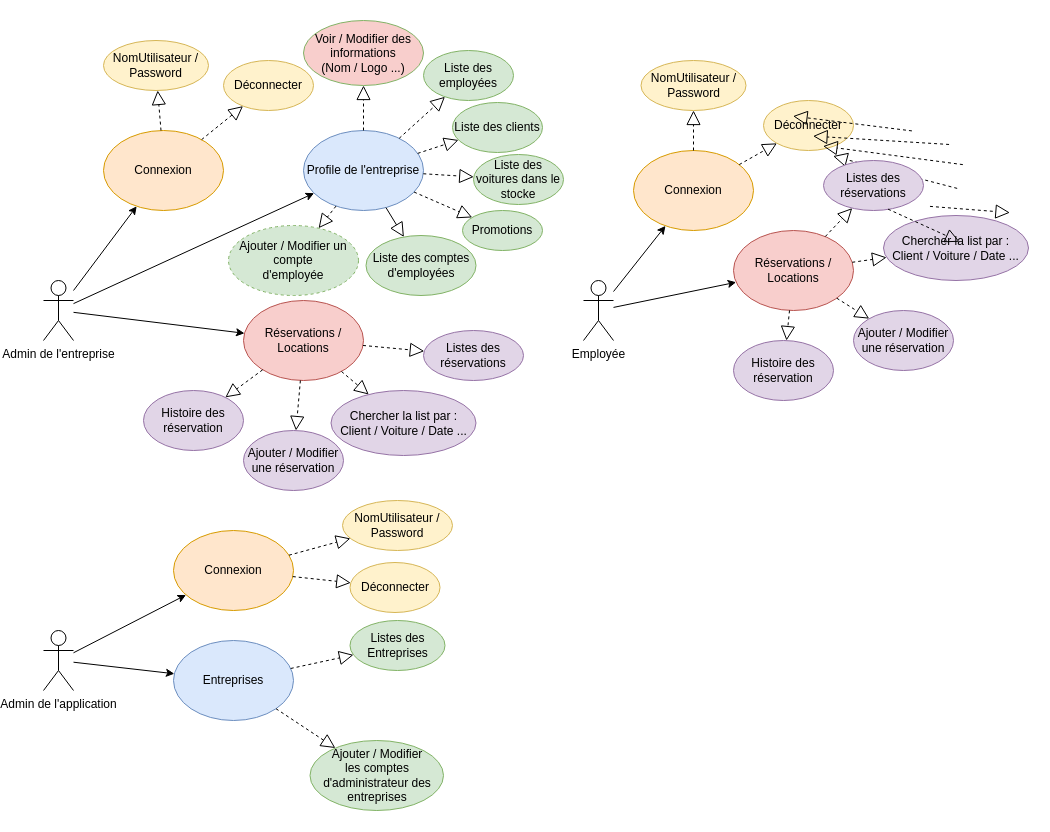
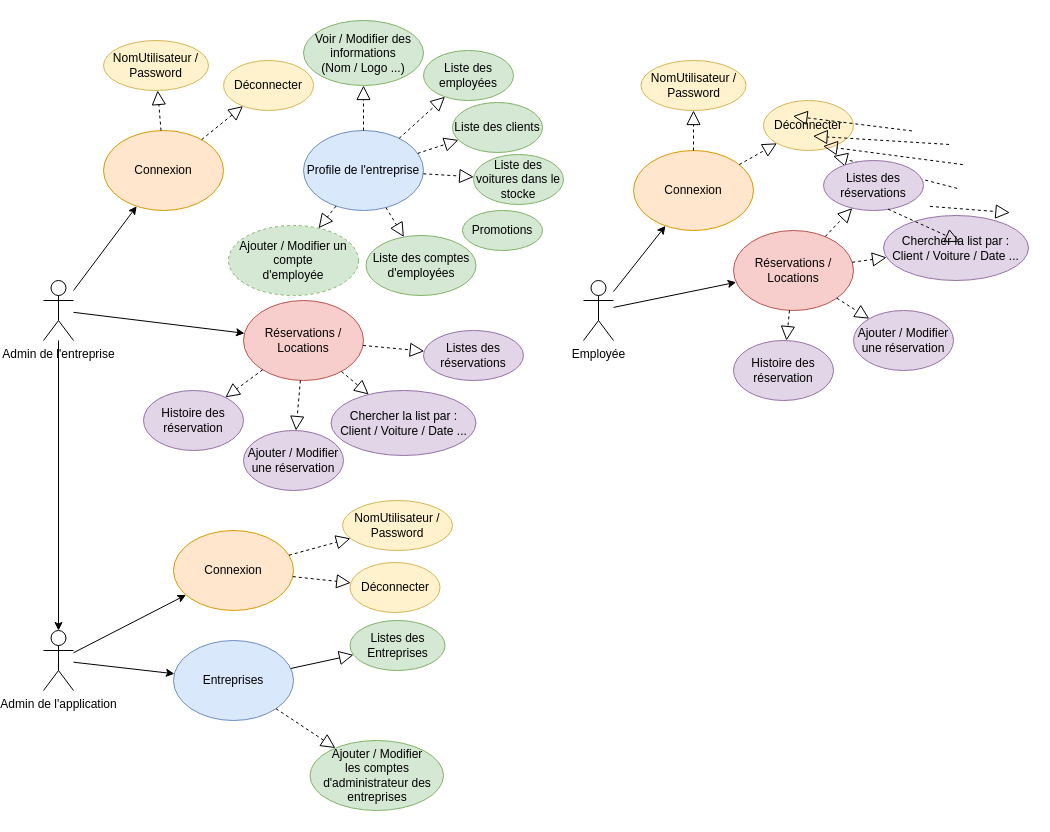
(364, 53) -> (364, 53)
(436, 202) -> none
(391, 215) -> (391, 215)
(191, 250) -> (59, 482)
(315, 663) -> (315, 663)
